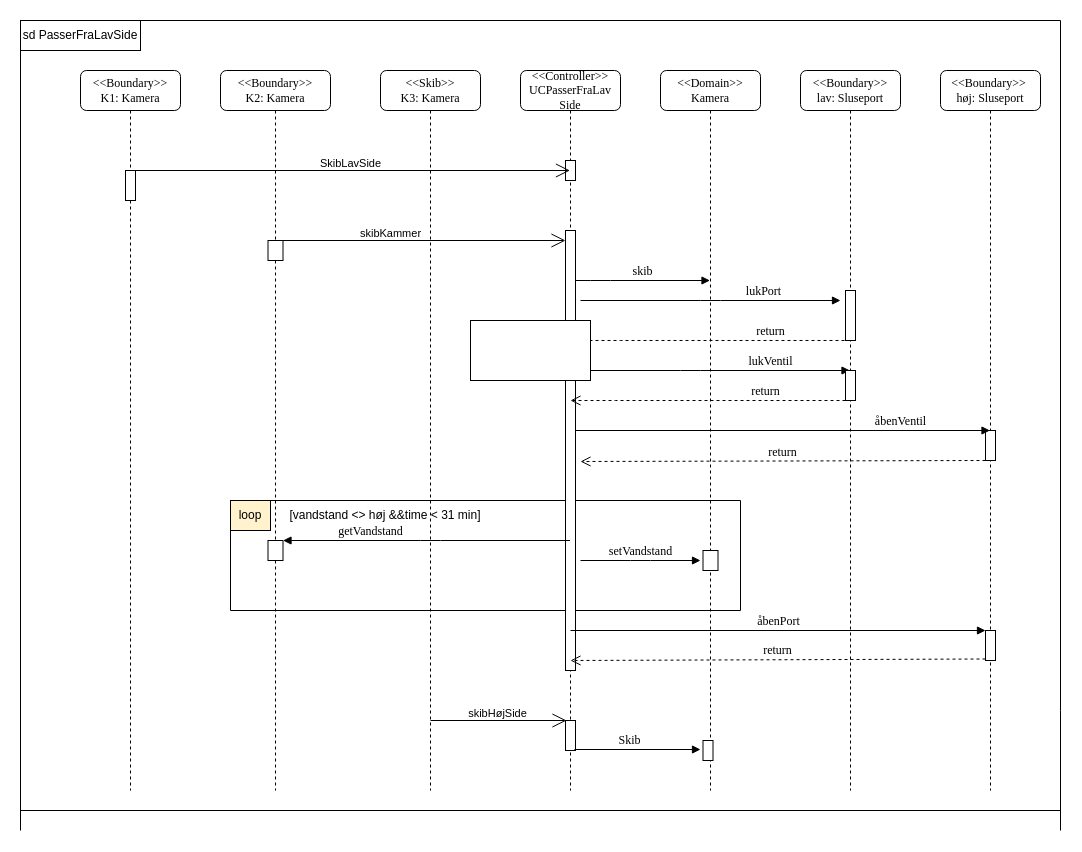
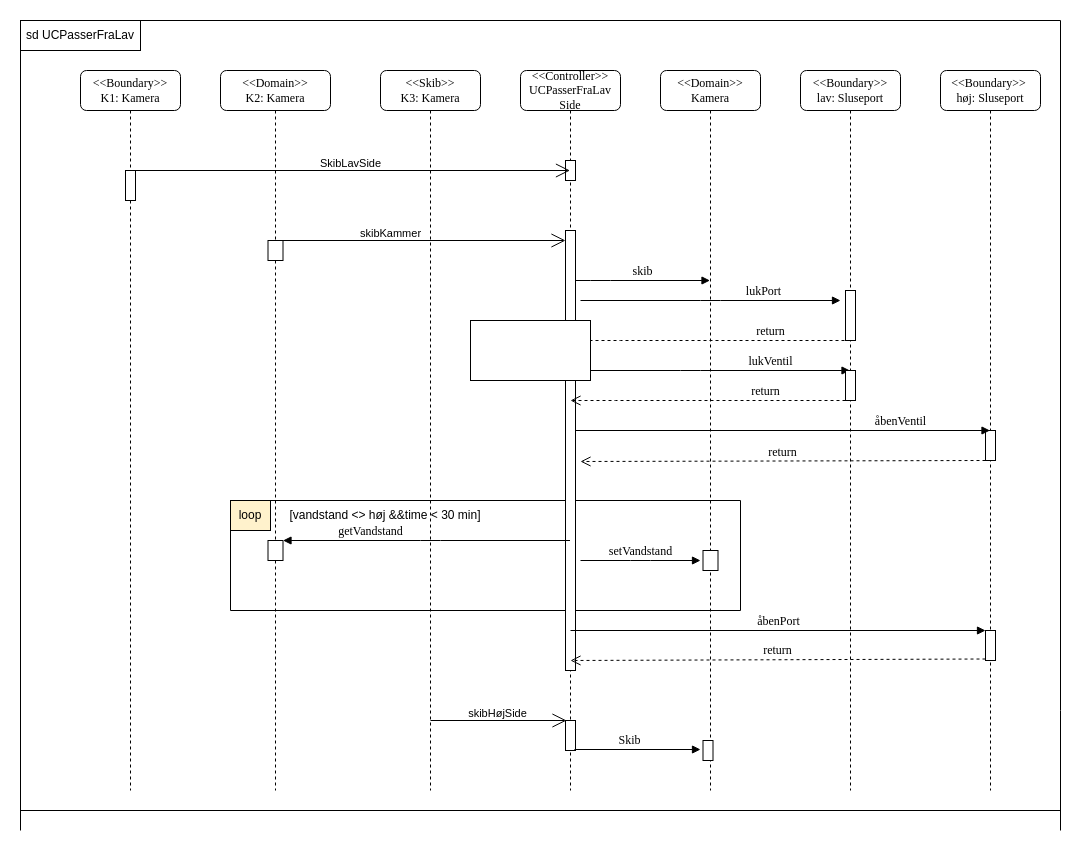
(81, 36) -> (81, 36)
(276, 91) -> (276, 91)
(386, 516) -> (386, 516)
